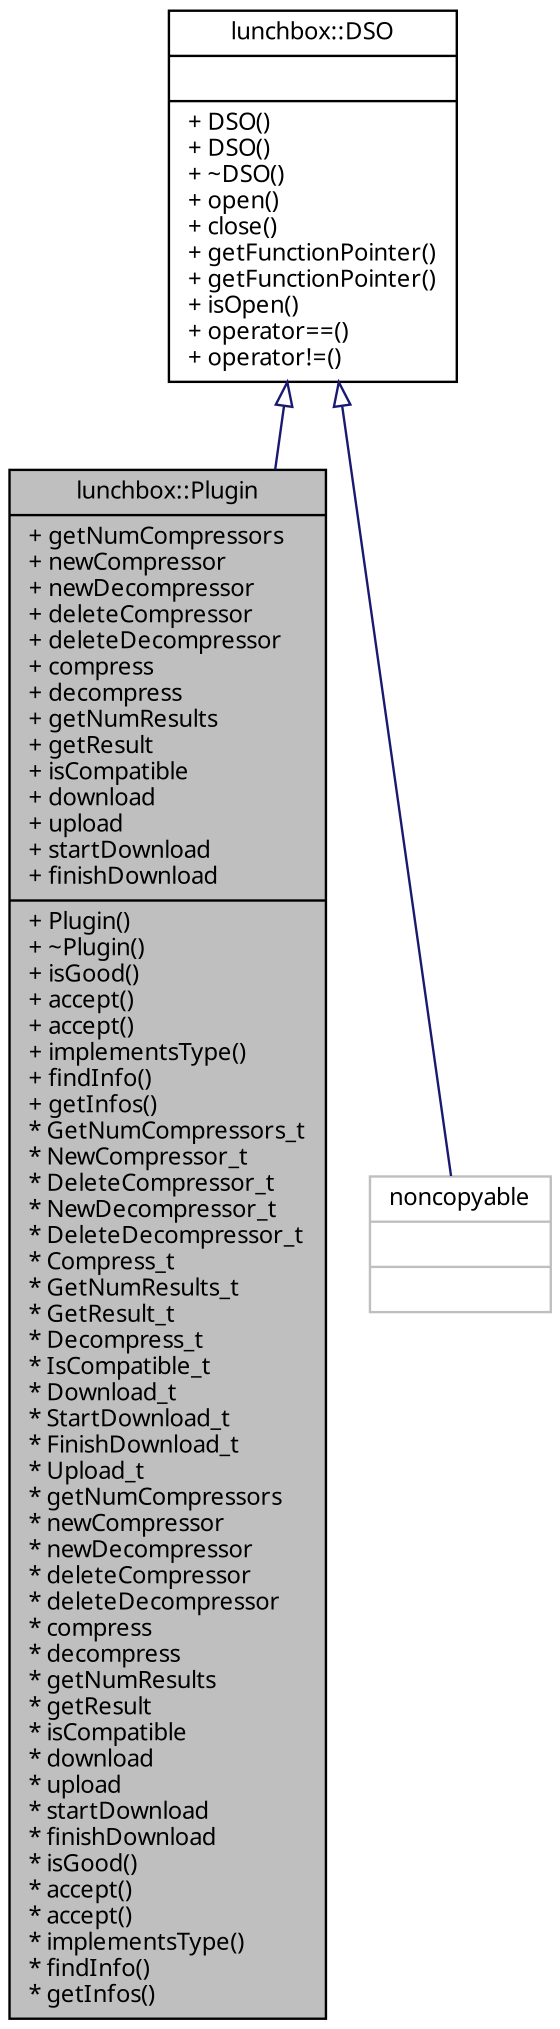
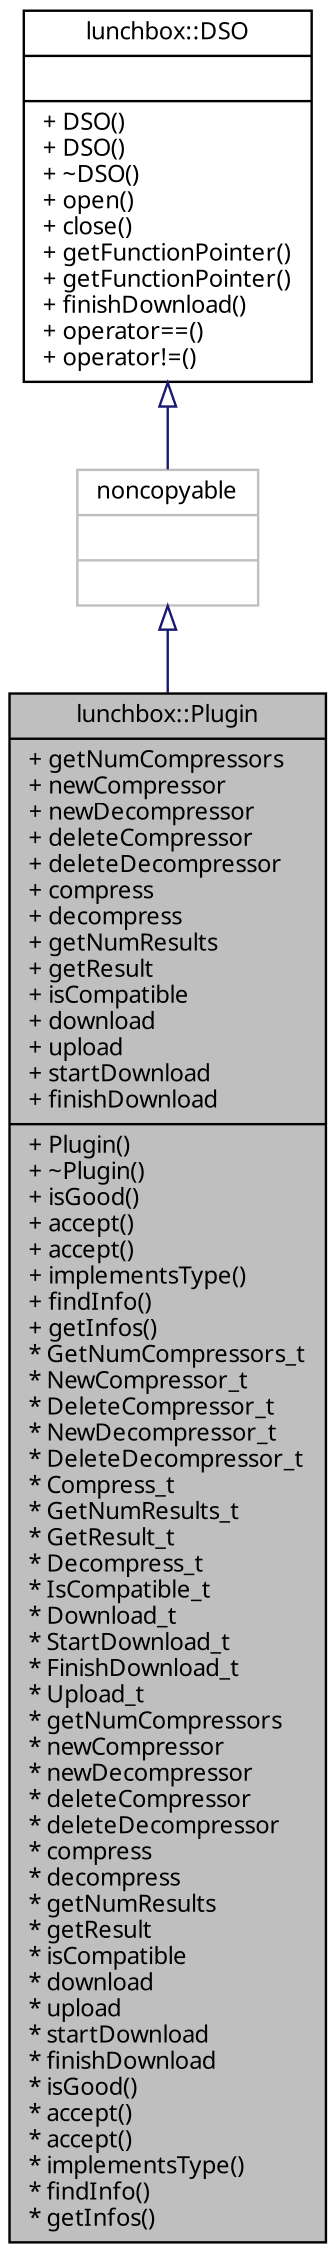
(244, 306) -> (145, 306)
(280, 438) -> (168, 661)
